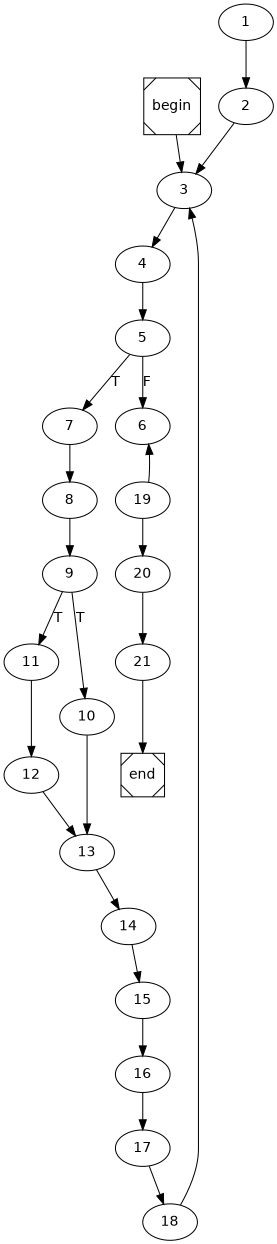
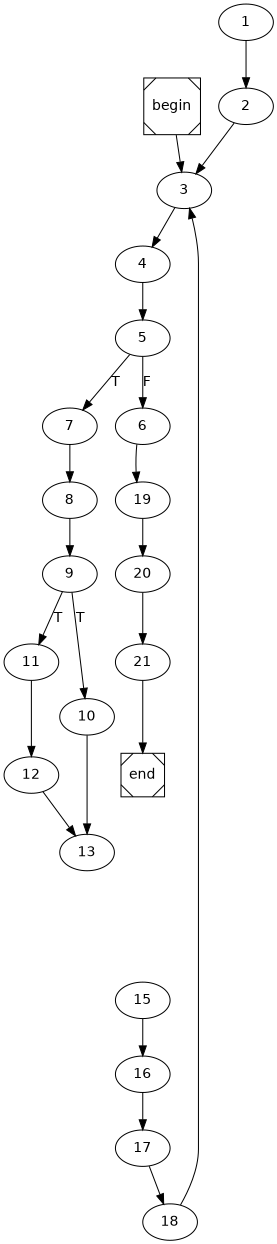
(150, 468) -> (136, 458)
(129, 926) -> none
